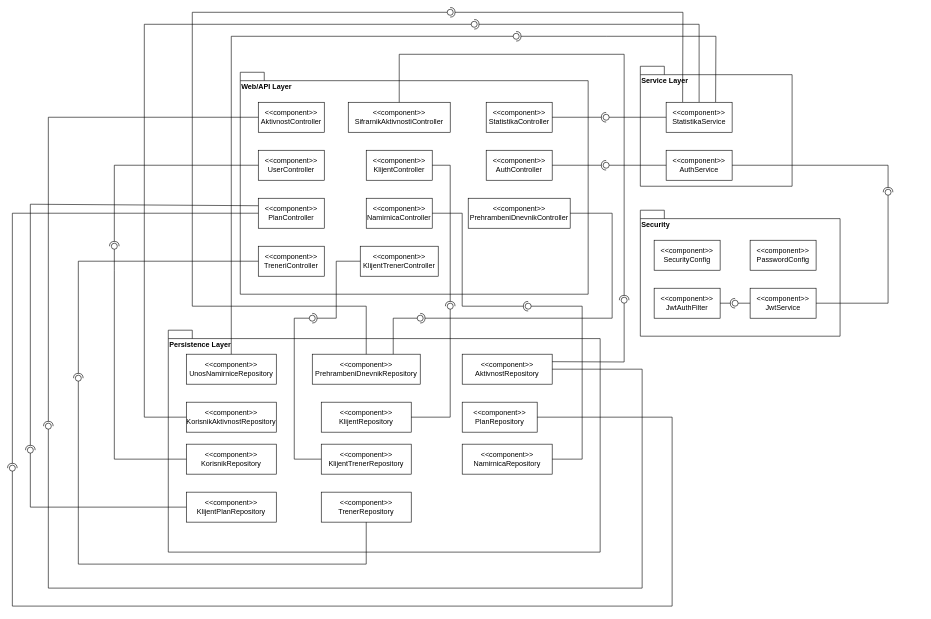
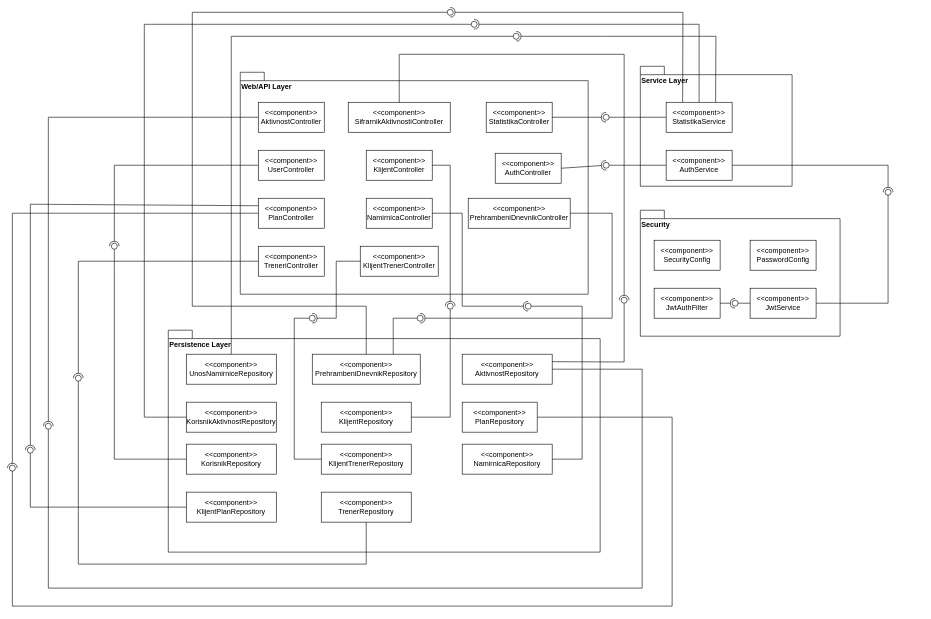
(519, 165) -> (528, 168)
